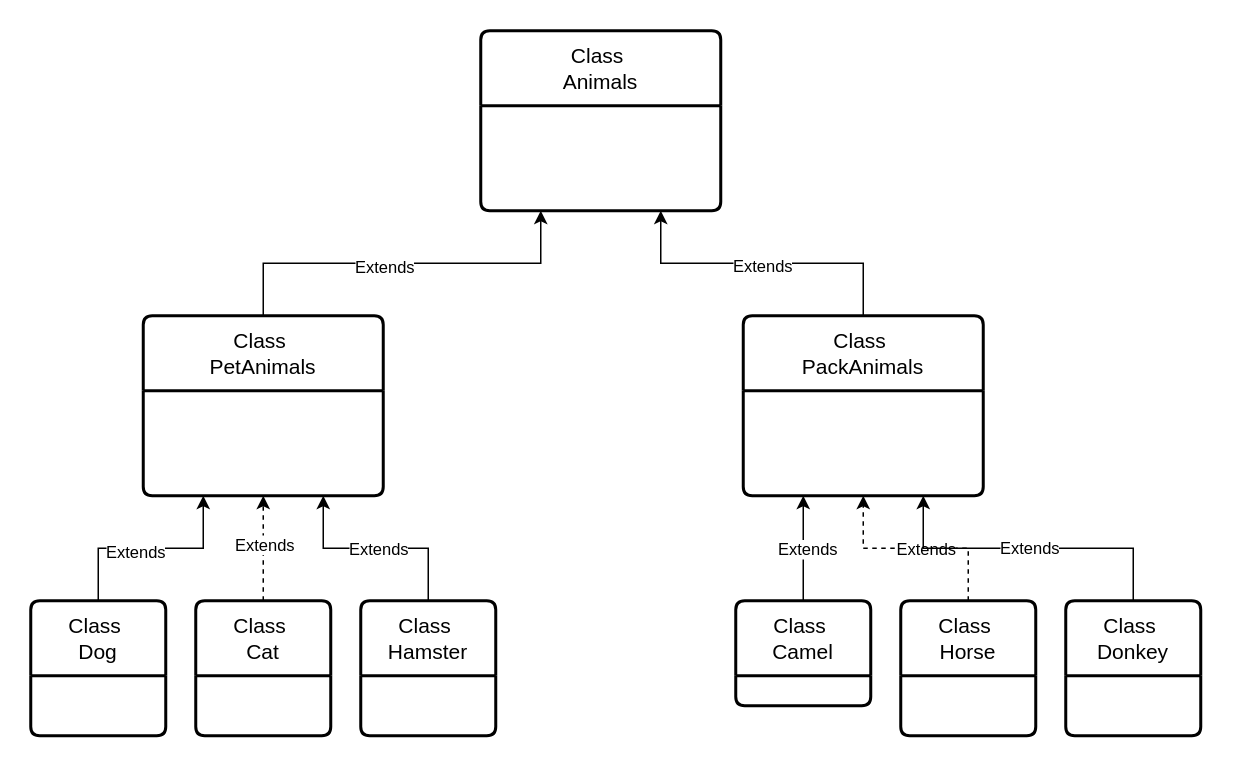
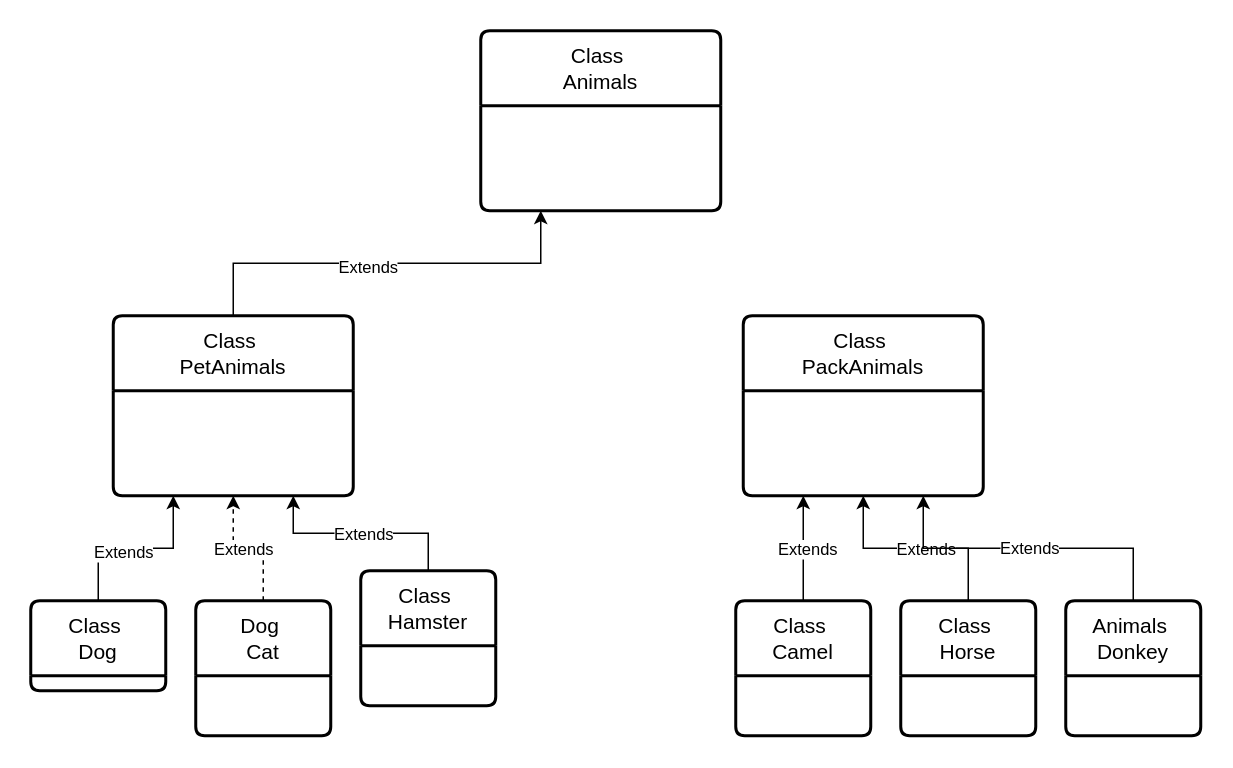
(767, 263) -> none
(263, 406) -> (233, 406)
(863, 545) -> (863, 545)
(263, 638) -> (263, 638)
(1133, 638) -> (1133, 638)
(803, 653) -> (803, 668)
(98, 668) -> (98, 646)
(428, 668) -> (428, 638)
